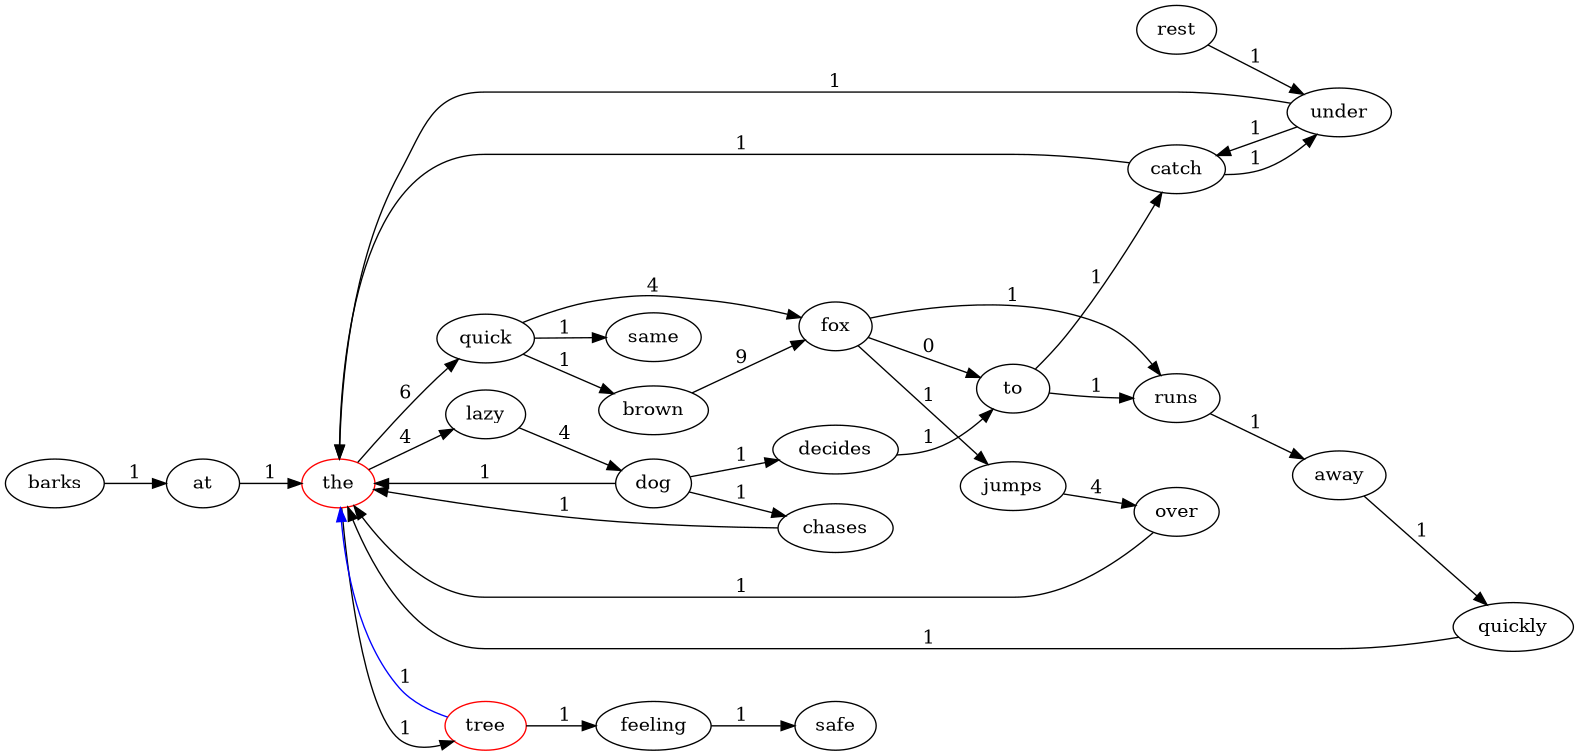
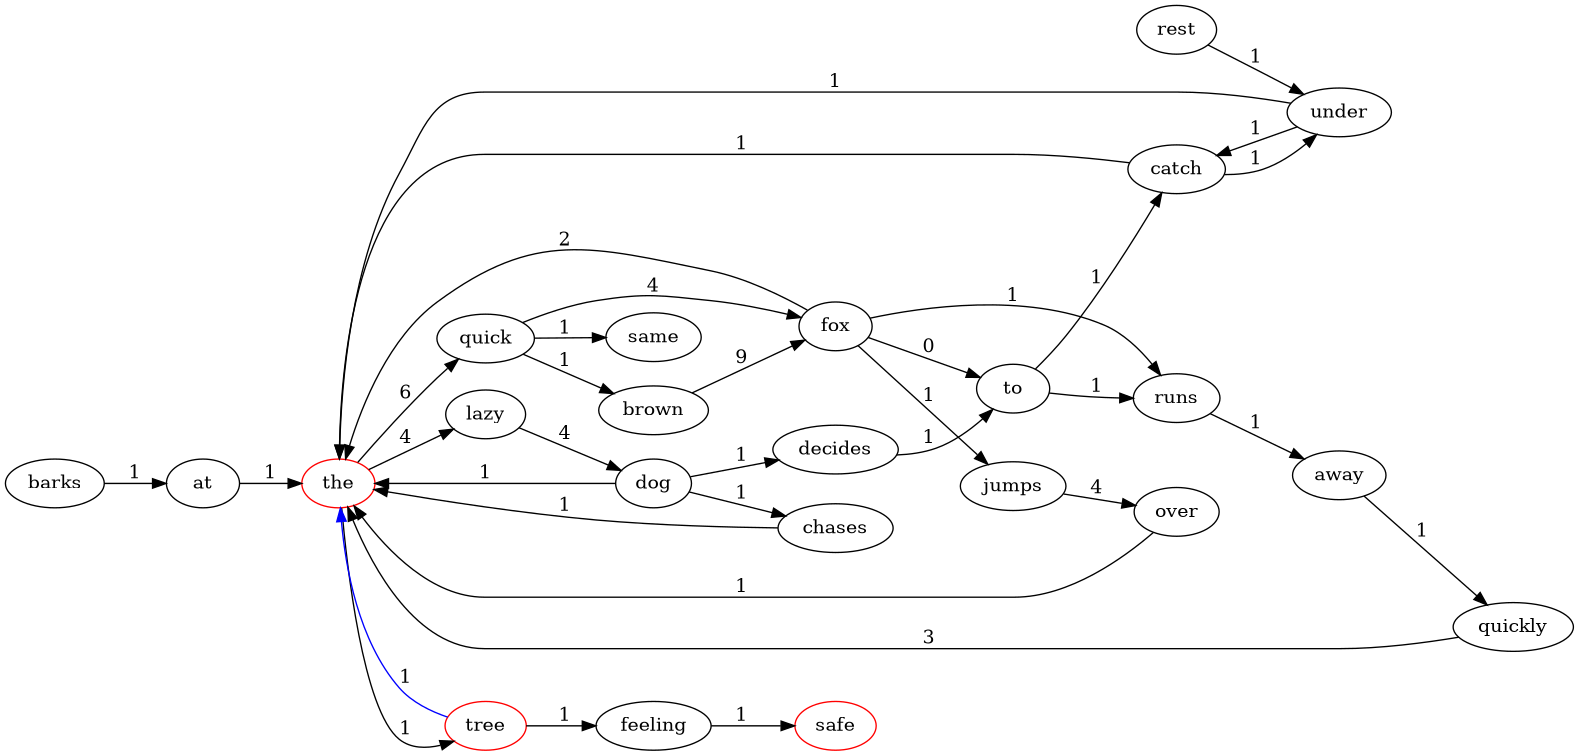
none -> (536, 254)
(929, 638) -> (929, 638)
(836, 726) -> (836, 726)
